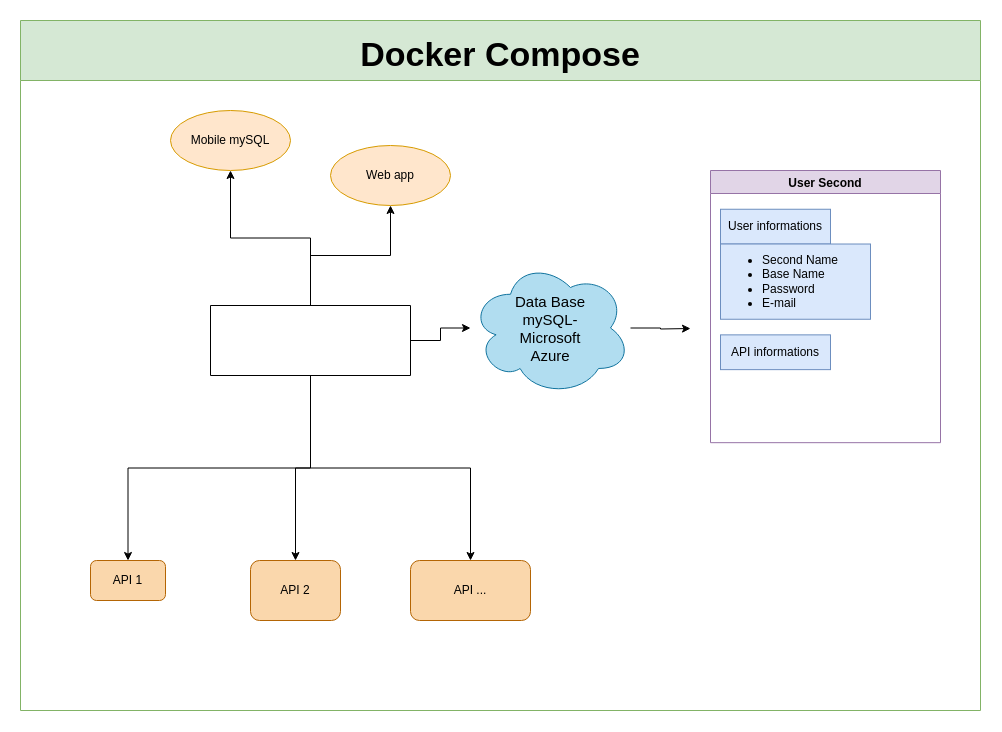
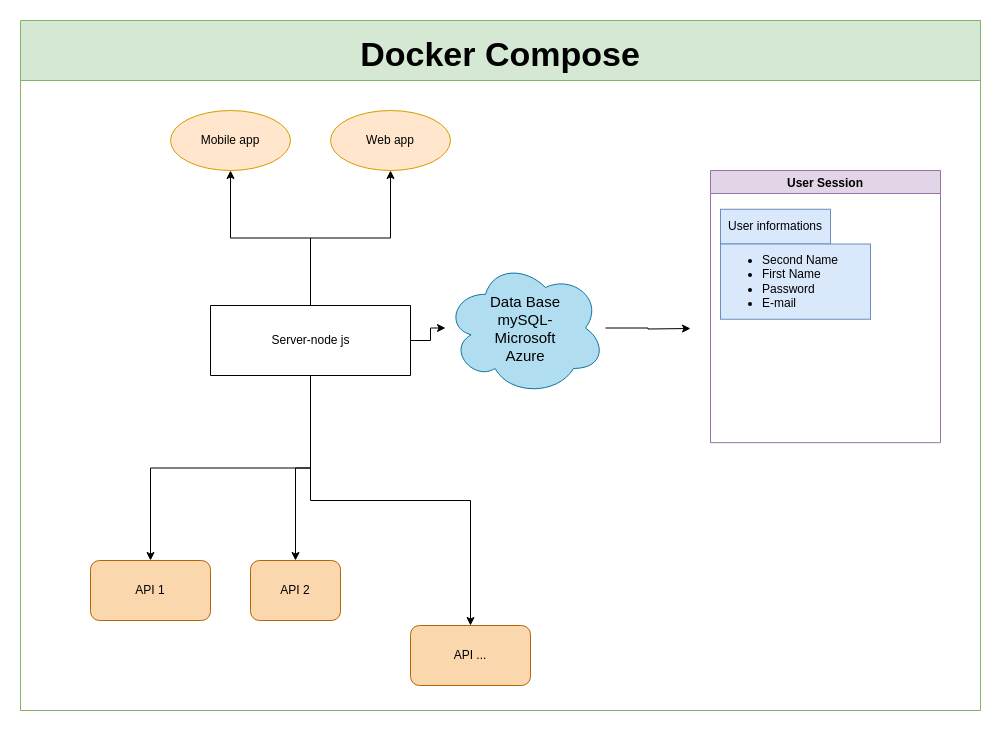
(231, 141) -> (231, 141)
(391, 176) -> (391, 141)
(825, 183) -> (825, 183)
(758, 282) -> (758, 282)
(551, 328) -> (526, 328)
none -> (311, 341)
(776, 352) -> none
(128, 581) -> (151, 591)
(471, 591) -> (471, 656)
